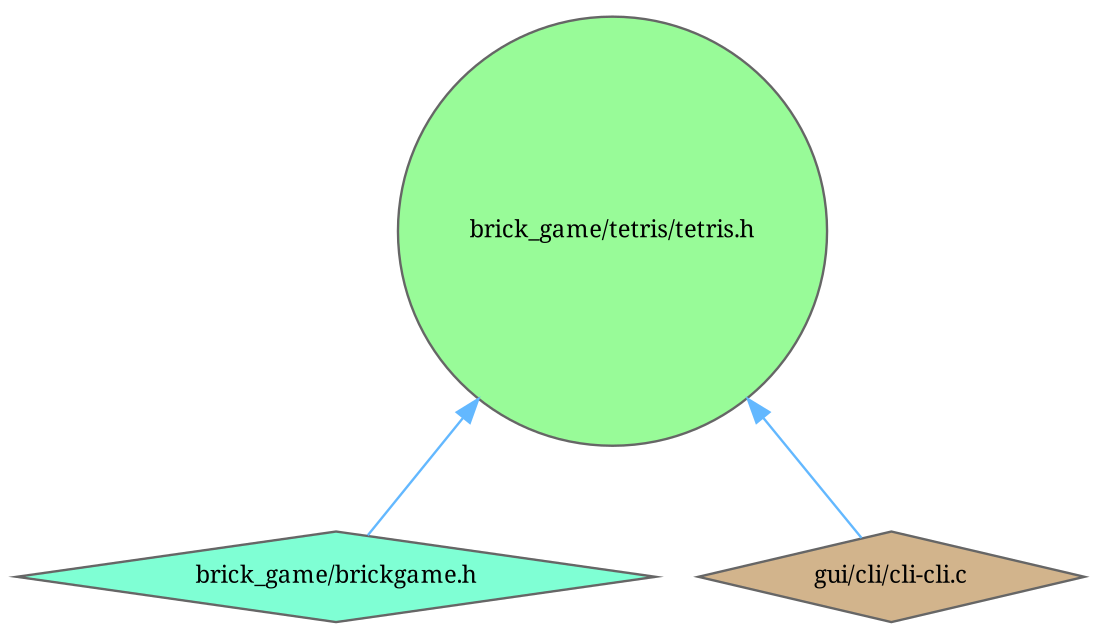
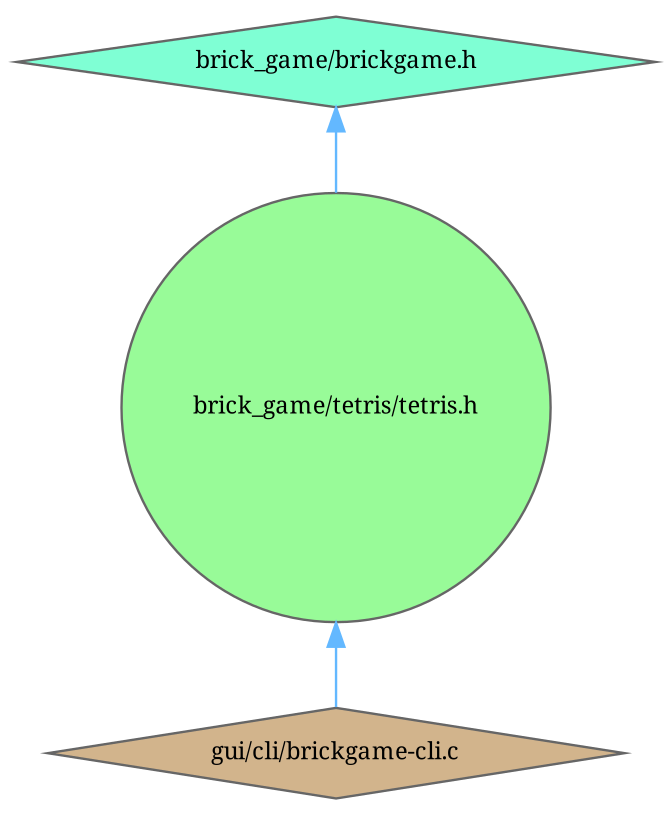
(415, 477) -> (336, 162)
(891, 577) -> (336, 753)
